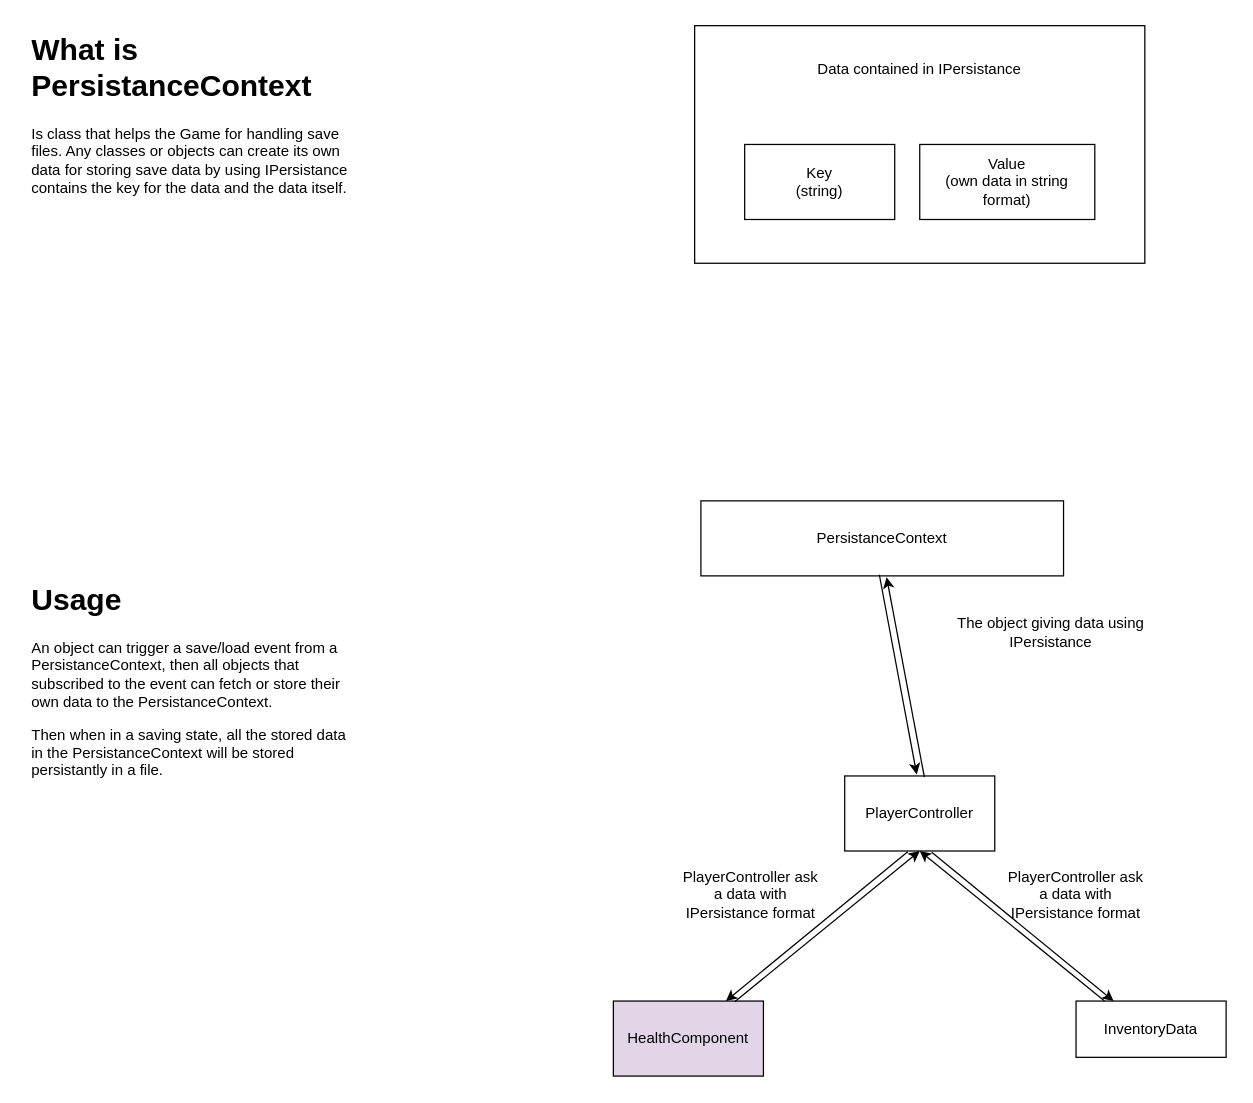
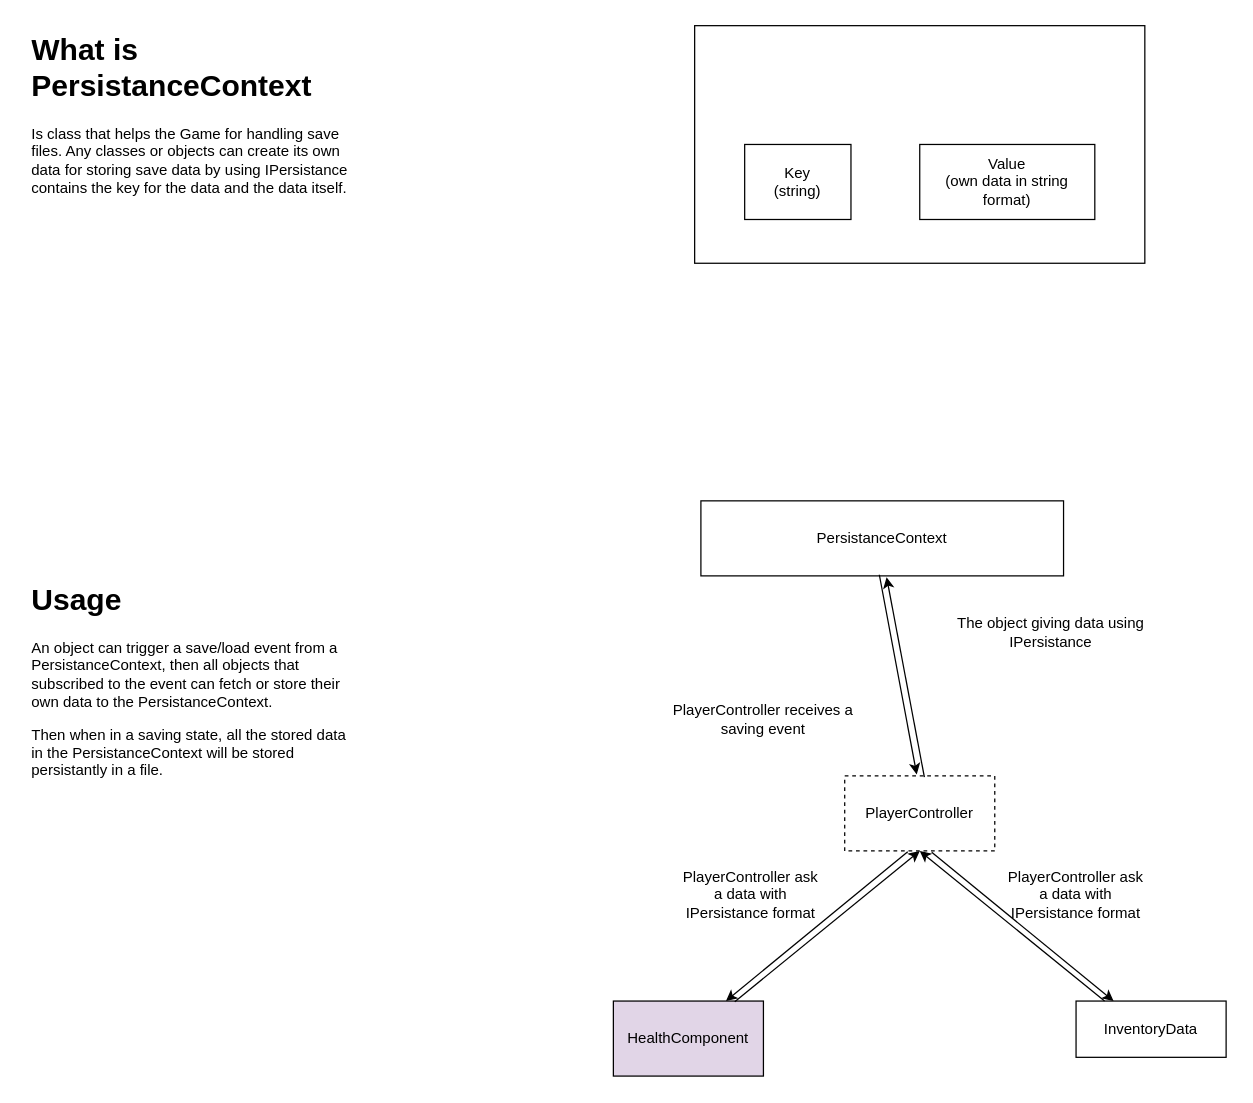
(919, 69) -> none
(819, 182) -> (798, 182)
none -> (763, 719)
(919, 813) -> (919, 813)
